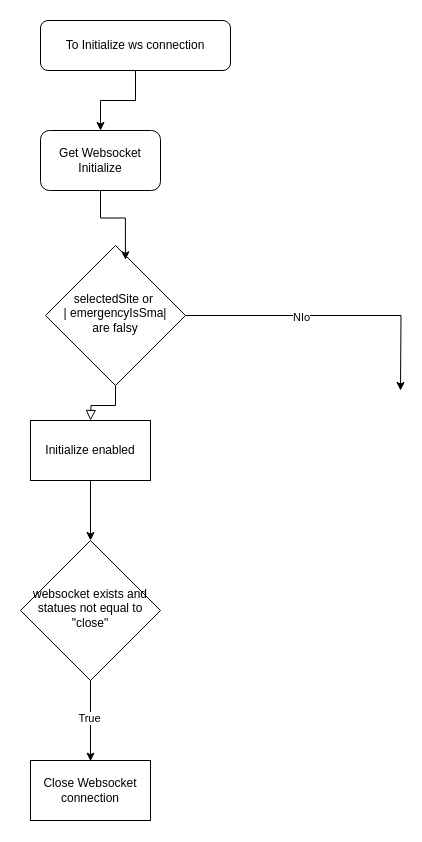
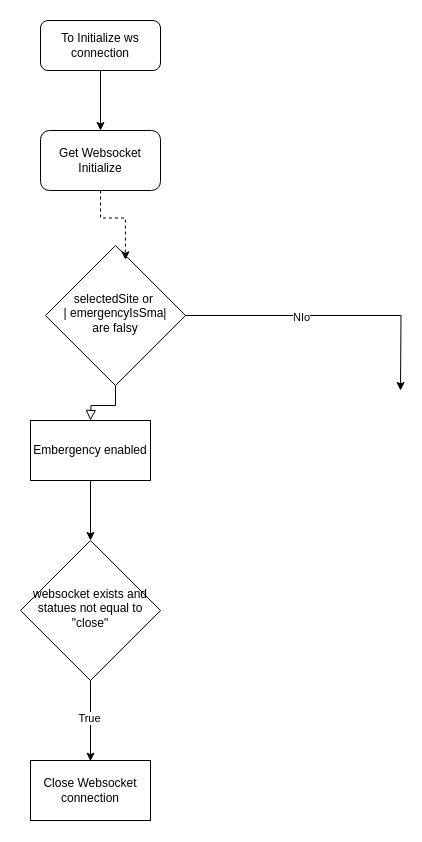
(136, 46) -> (101, 46)
(116, 218) -> (116, 218)
(91, 451) -> (91, 451)
